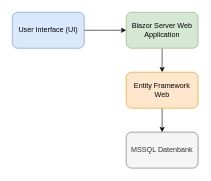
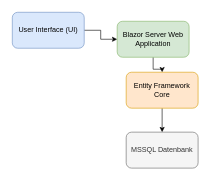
(162, 30) -> (153, 39)
(162, 90) -> (162, 90)
